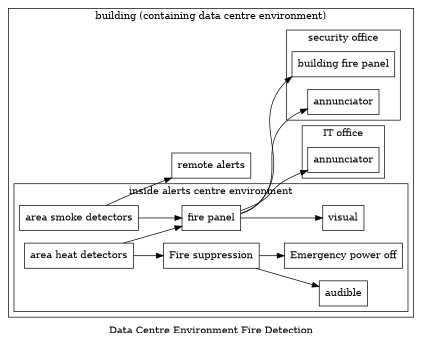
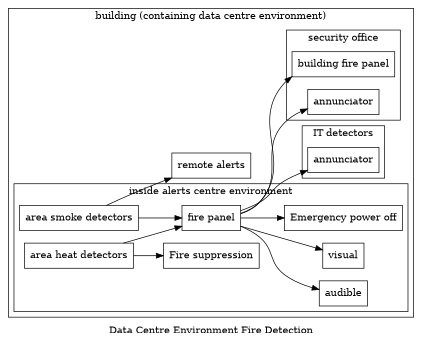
(343, 134) -> (343, 134)
(268, 256) -> (259, 218)
(284, 276) -> (273, 260)
